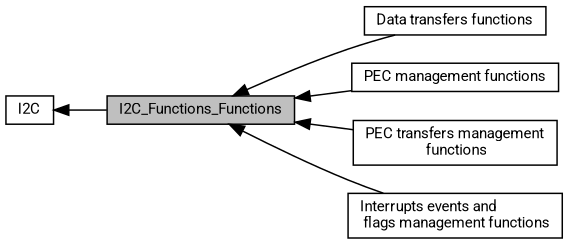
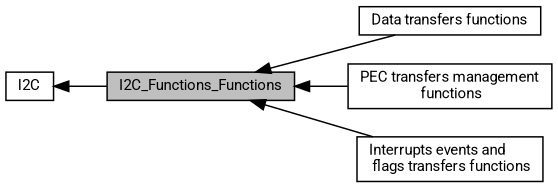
(455, 77) -> none
(455, 216) -> (450, 159)
